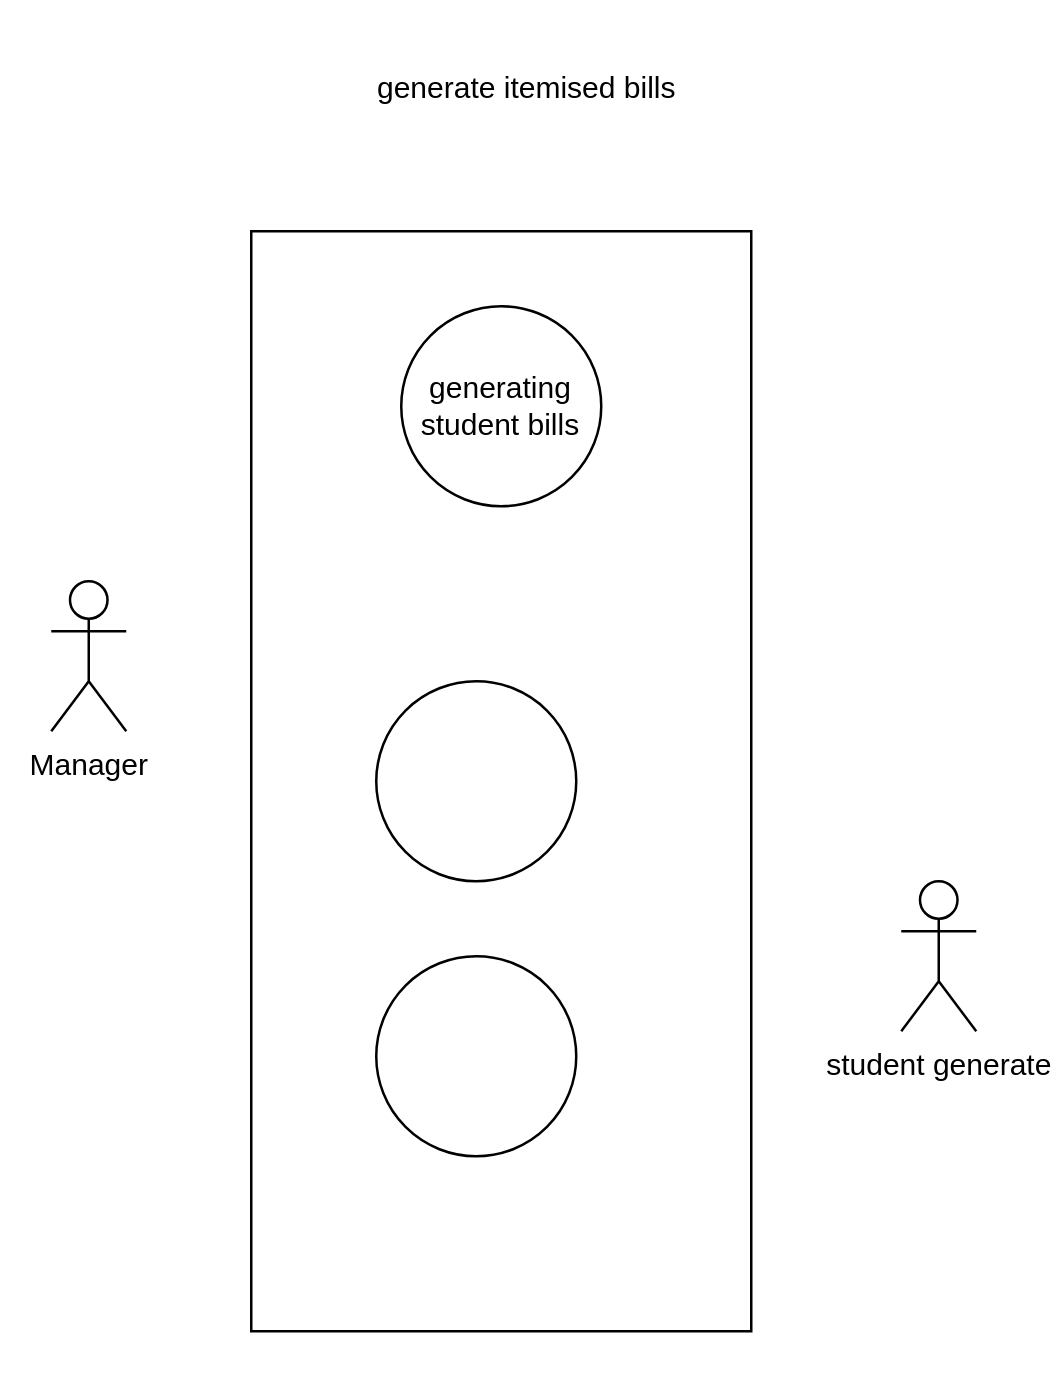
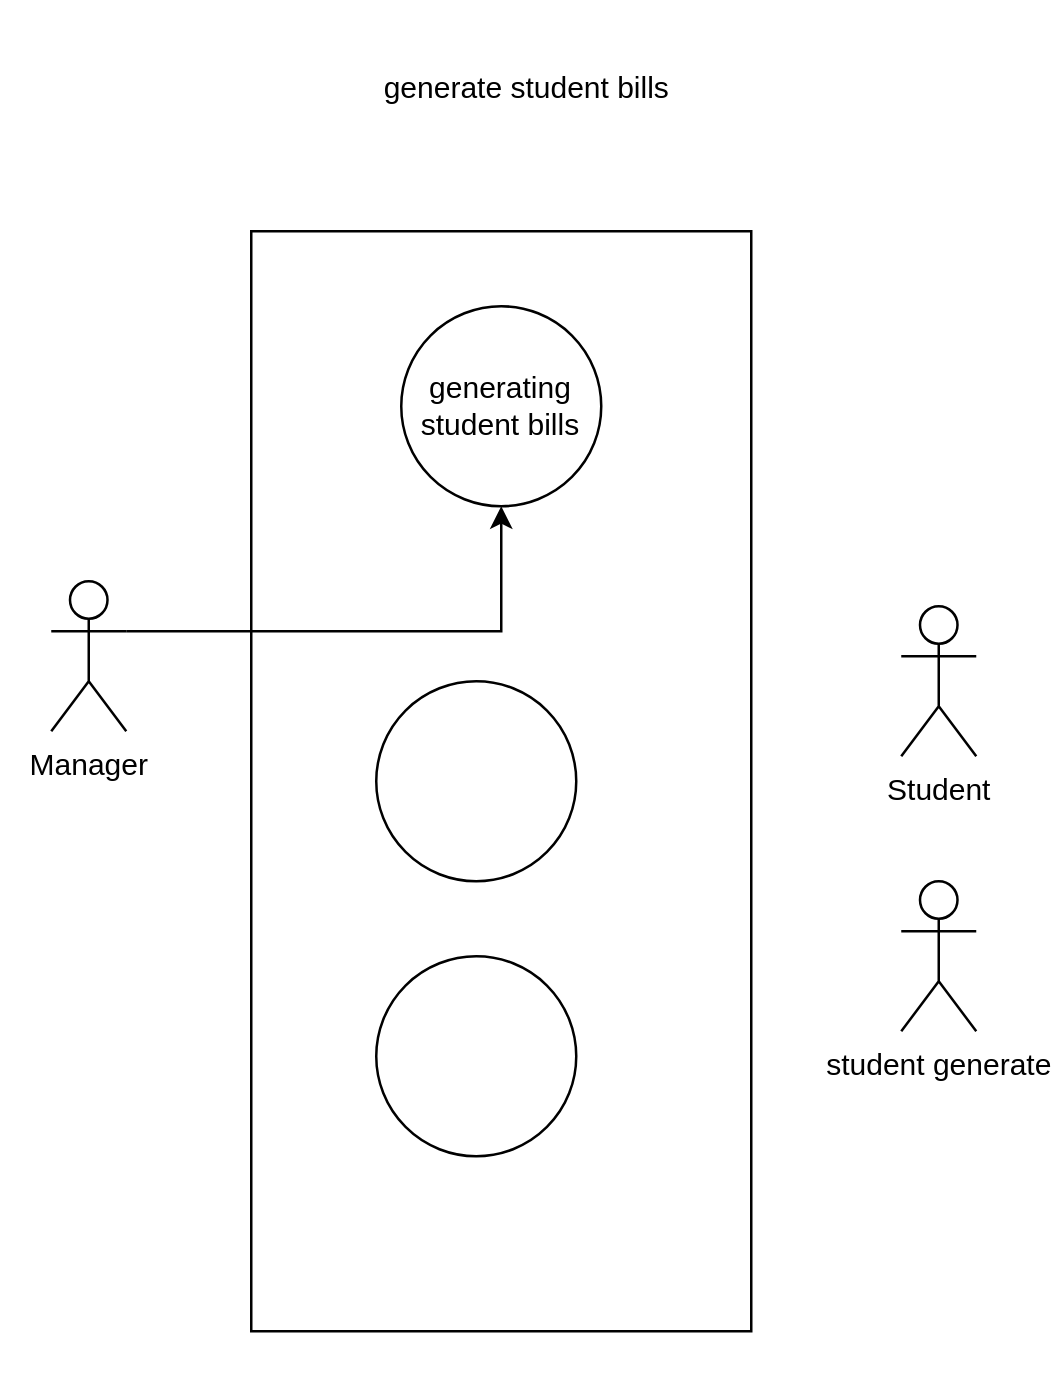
(528, 89) -> (528, 89)
none -> (368, 631)
none -> (939, 681)
